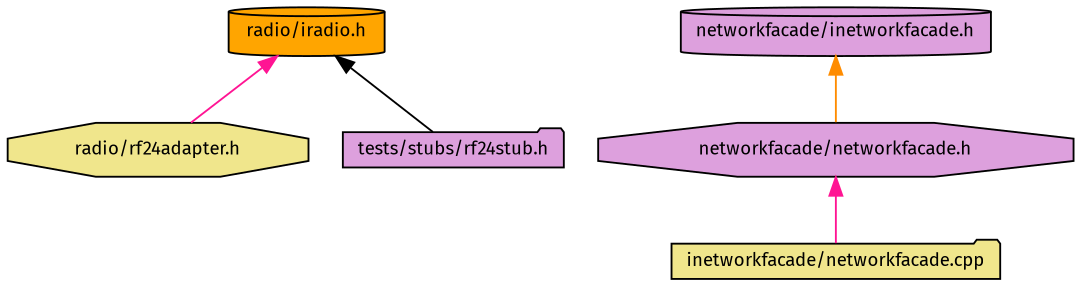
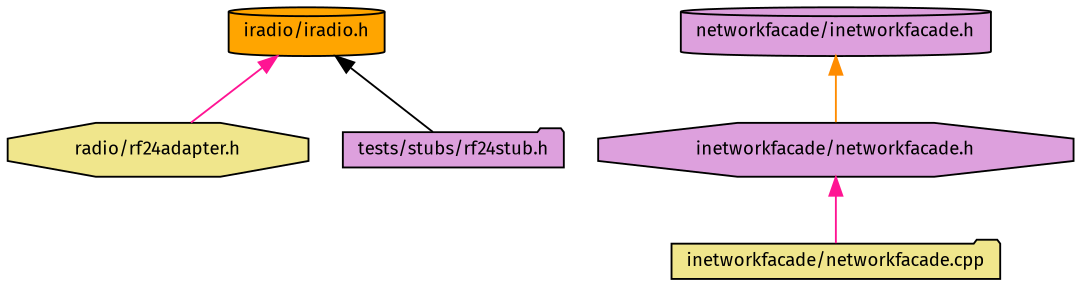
(307, 32) -> (307, 32)
(836, 150) -> (836, 150)
